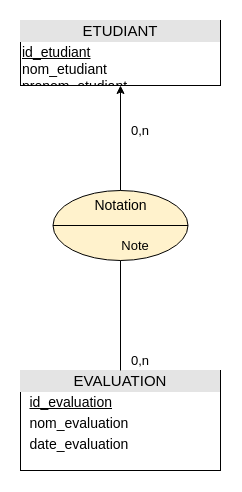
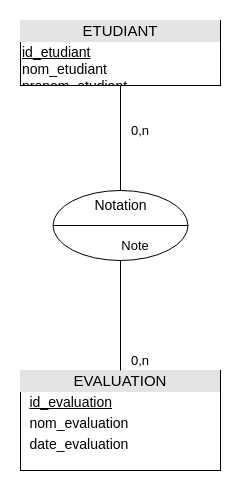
(121, 93) -> (121, 91)
(121, 226) -> (121, 226)
